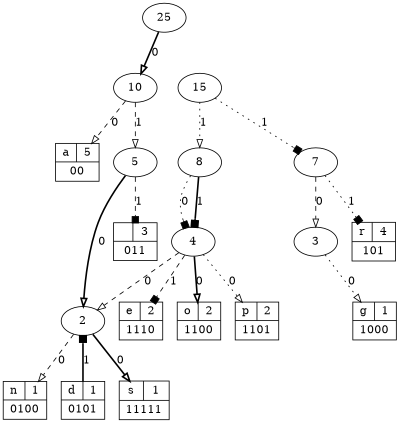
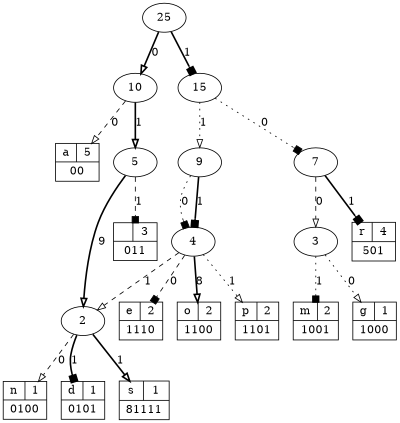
none -> (180, 49)
(135, 121) -> (135, 121)
(265, 123) -> (265, 123)
(200, 162) -> (200, 162)
(340, 196) -> (340, 196)
(102, 242) -> (102, 242)
(374, 251) -> (374, 251)
(148, 282) -> (148, 282)
(174, 282) -> (174, 282)
(200, 282) -> (200, 282)
(233, 282) -> (233, 282)
none -> (316, 321)
(121, 360) -> (121, 360)
(83, 363) -> (71, 354)
(144, 410) -> (144, 410)
